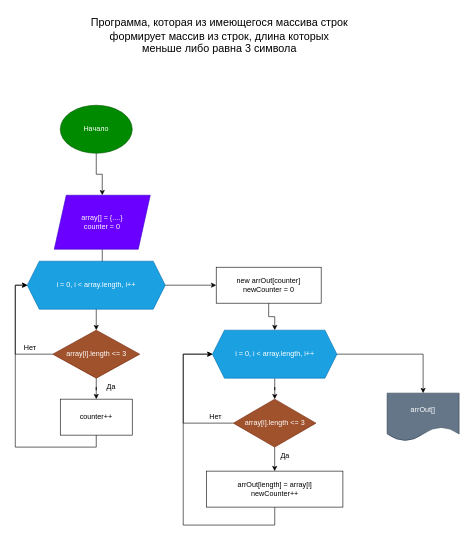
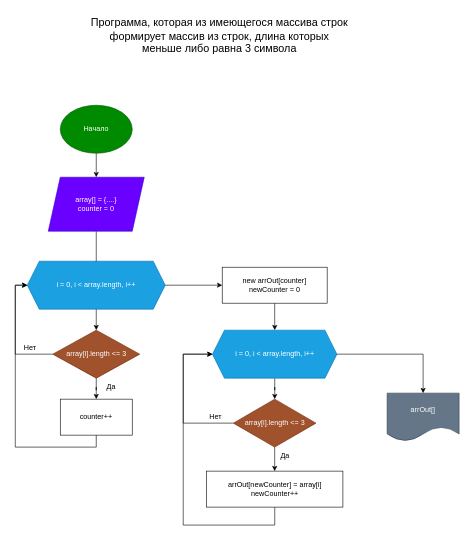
(102, 222) -> (96, 204)
(269, 285) -> (275, 285)
(275, 489) -> (275, 489)
